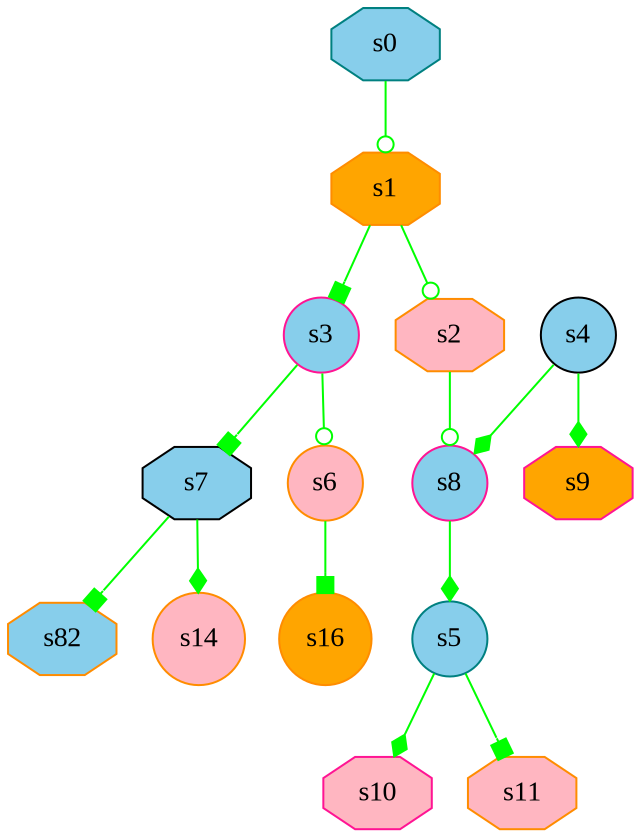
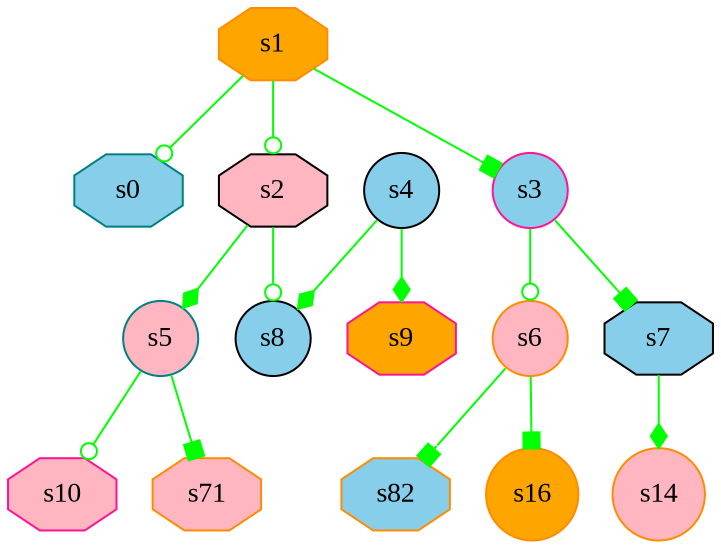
(386, 109) -> (207, 112)
(450, 335) -> (273, 190)
(450, 483) -> (273, 339)
(450, 549) -> (223, 257)
(136, 553) -> (471, 407)
(450, 639) -> (161, 339)
(420, 704) -> (117, 408)
(522, 793) -> (207, 494)
